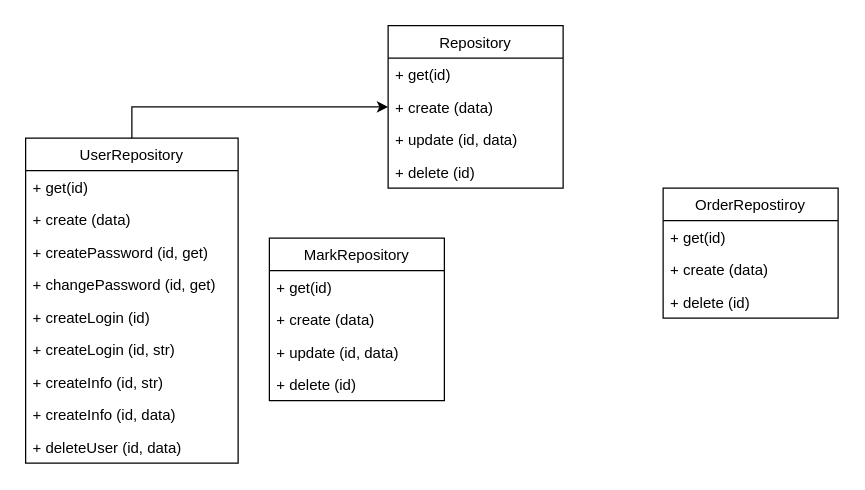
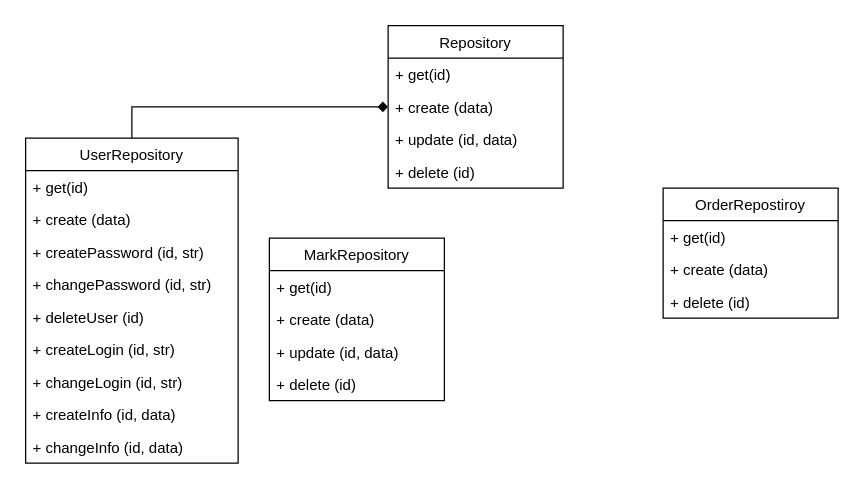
(378, 107) -> (377, 107)
(132, 253) -> (132, 253)
(132, 285) -> (132, 285)
(100, 318) -> (96, 318)
(115, 383) -> (117, 383)
(117, 448) -> (119, 448)
